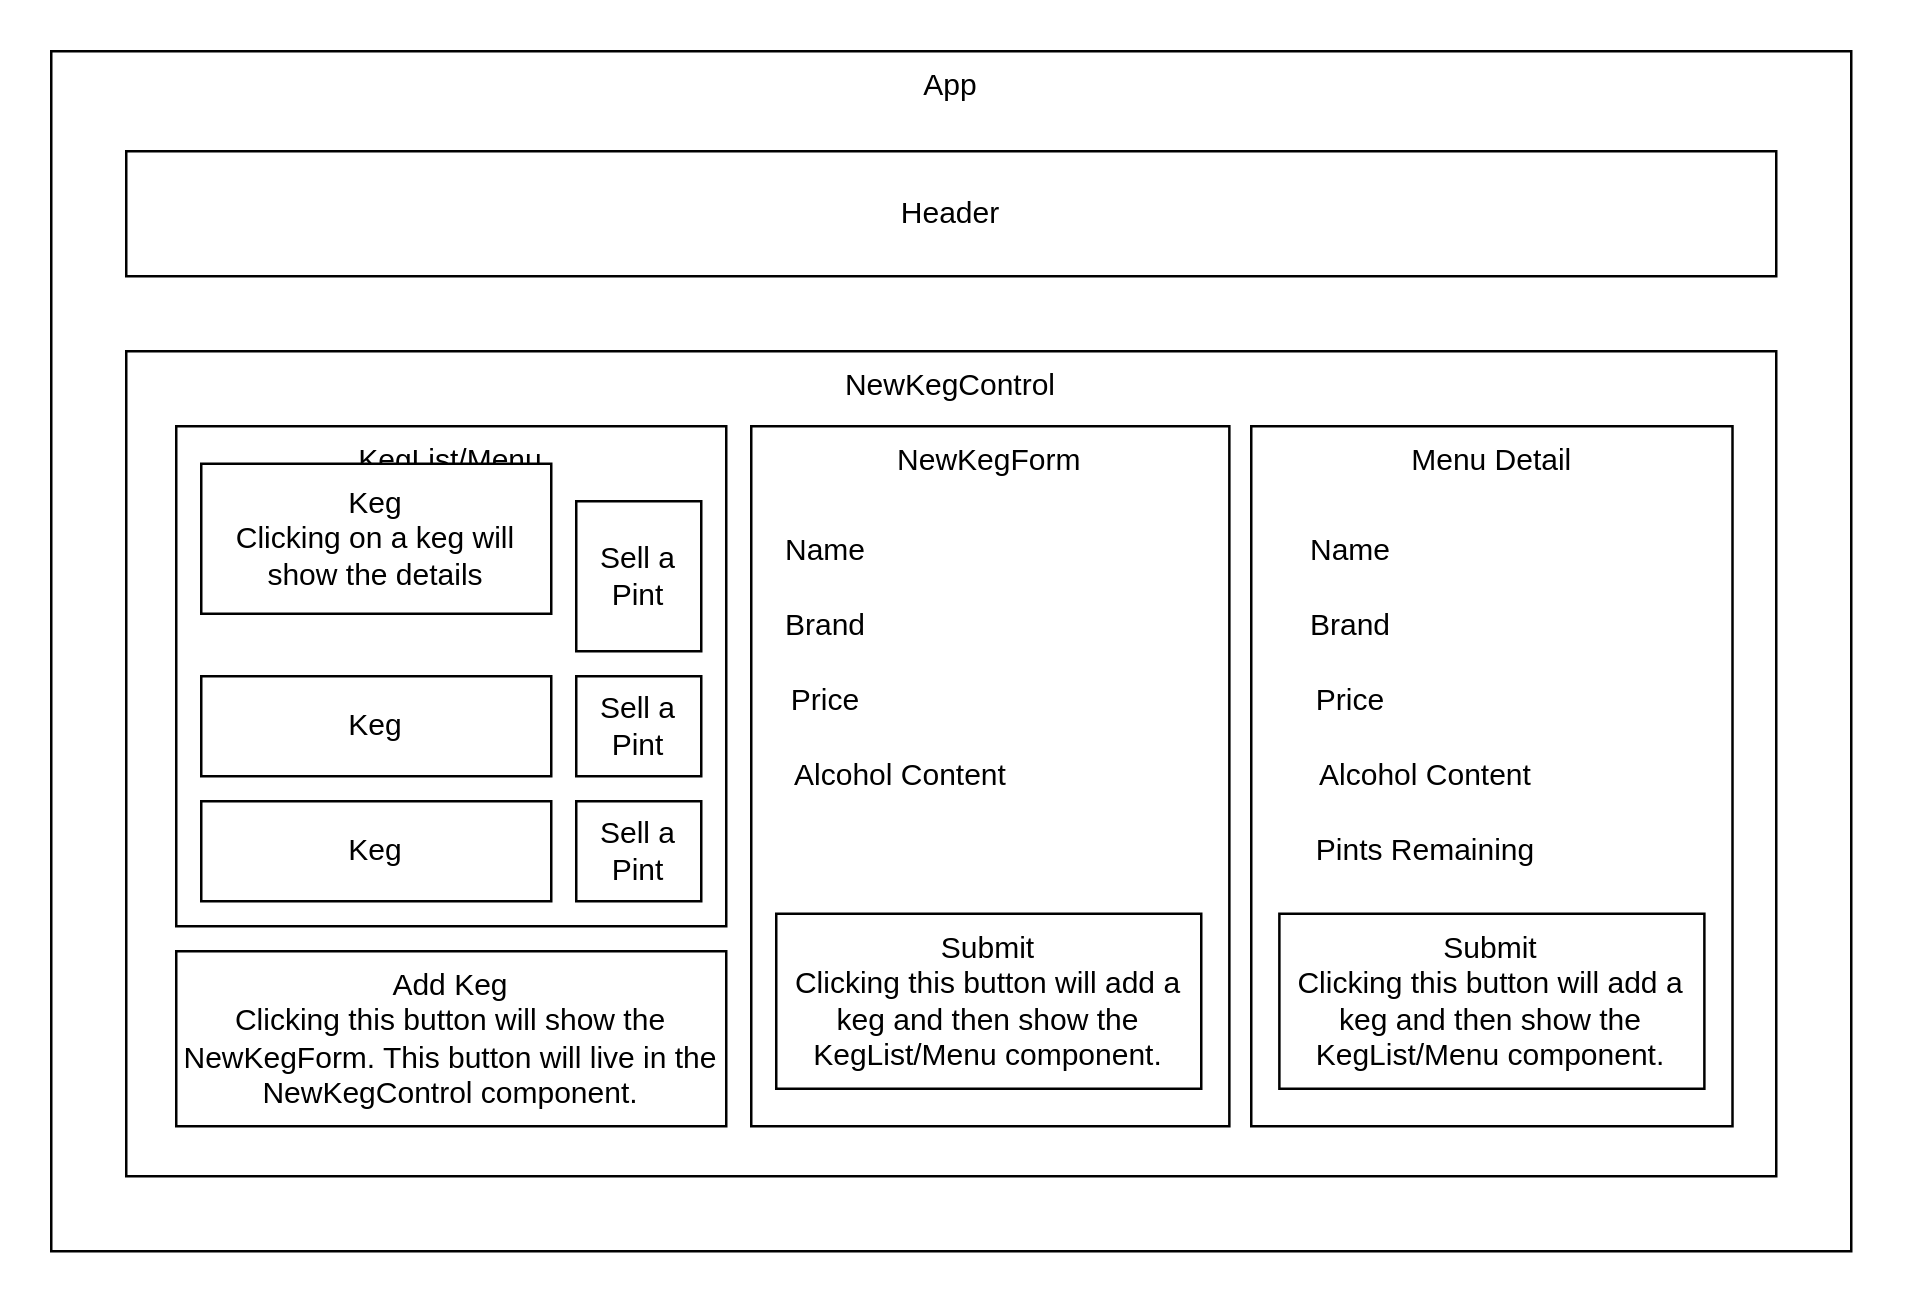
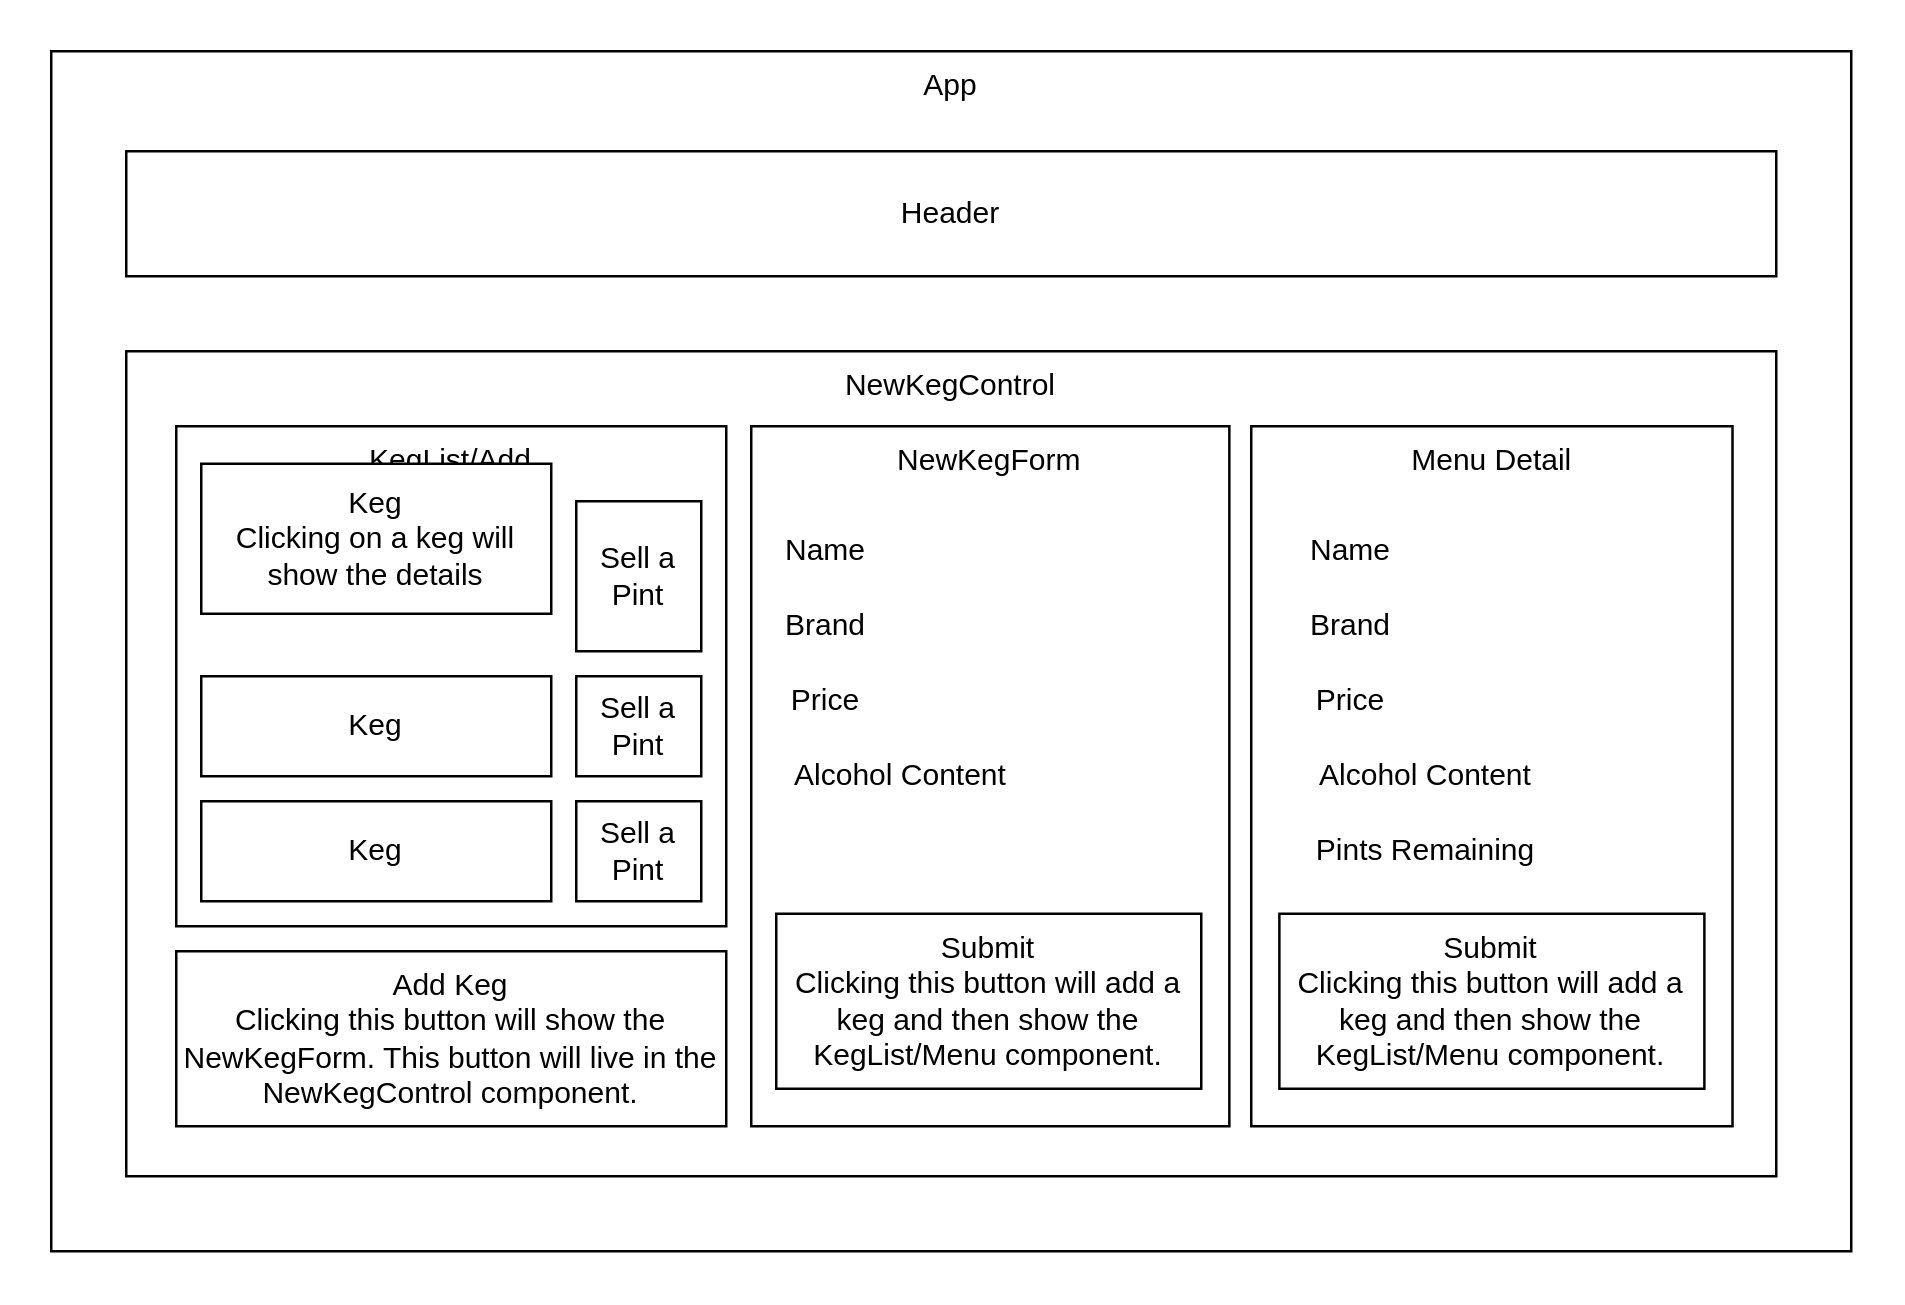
(451, 462) -> (451, 462)
